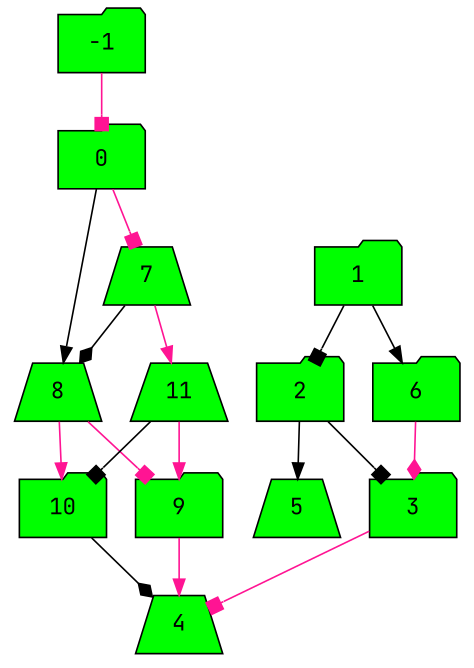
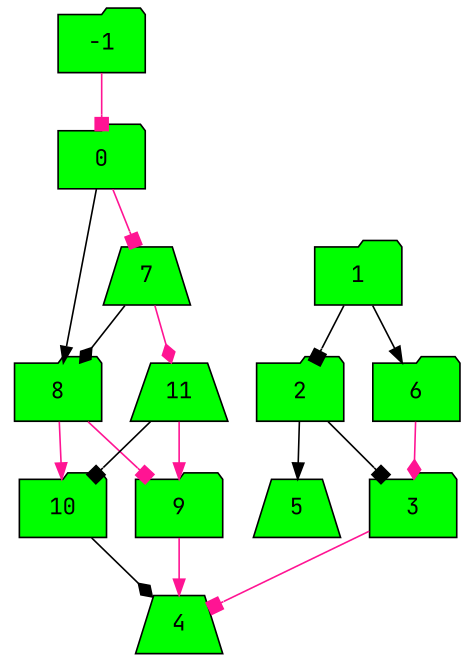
(161, 326) -> (160, 325)
(58, 392) -> (58, 392)
